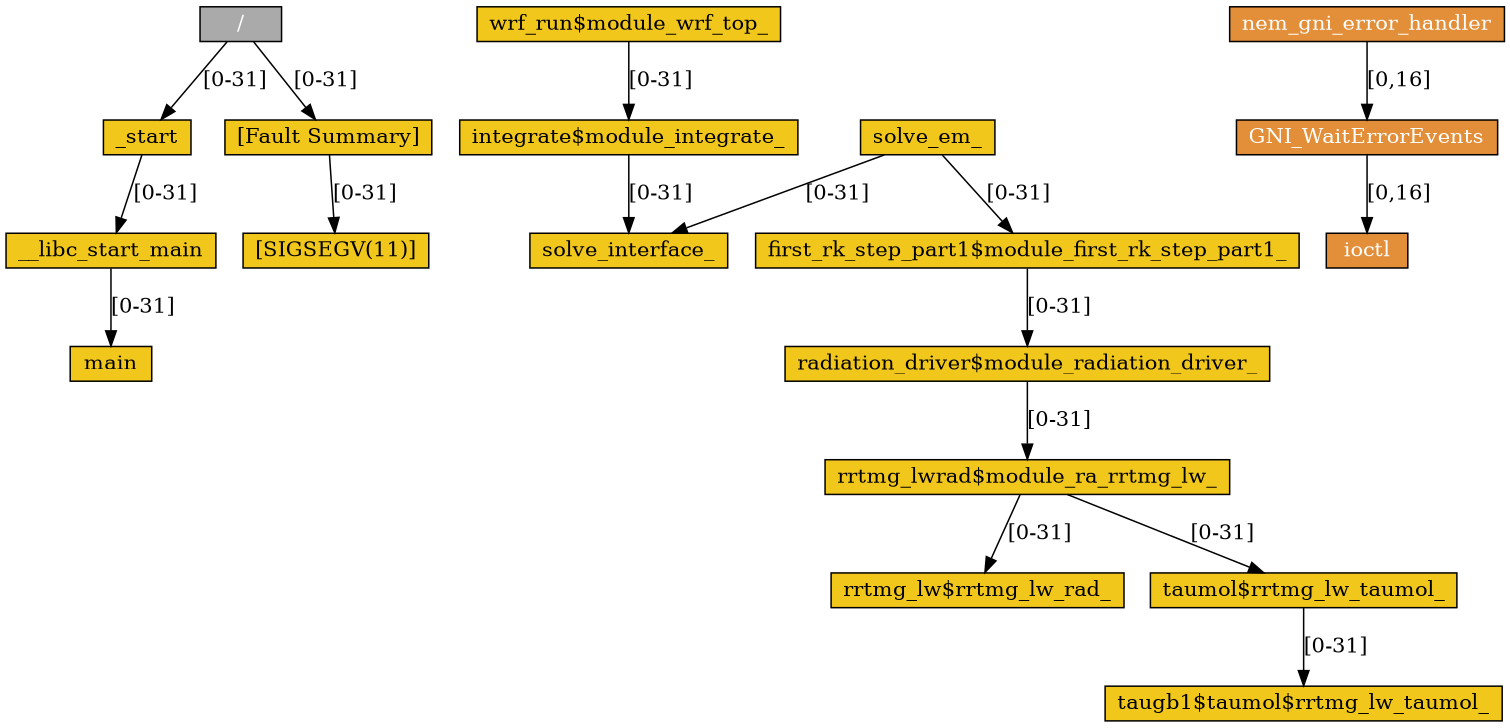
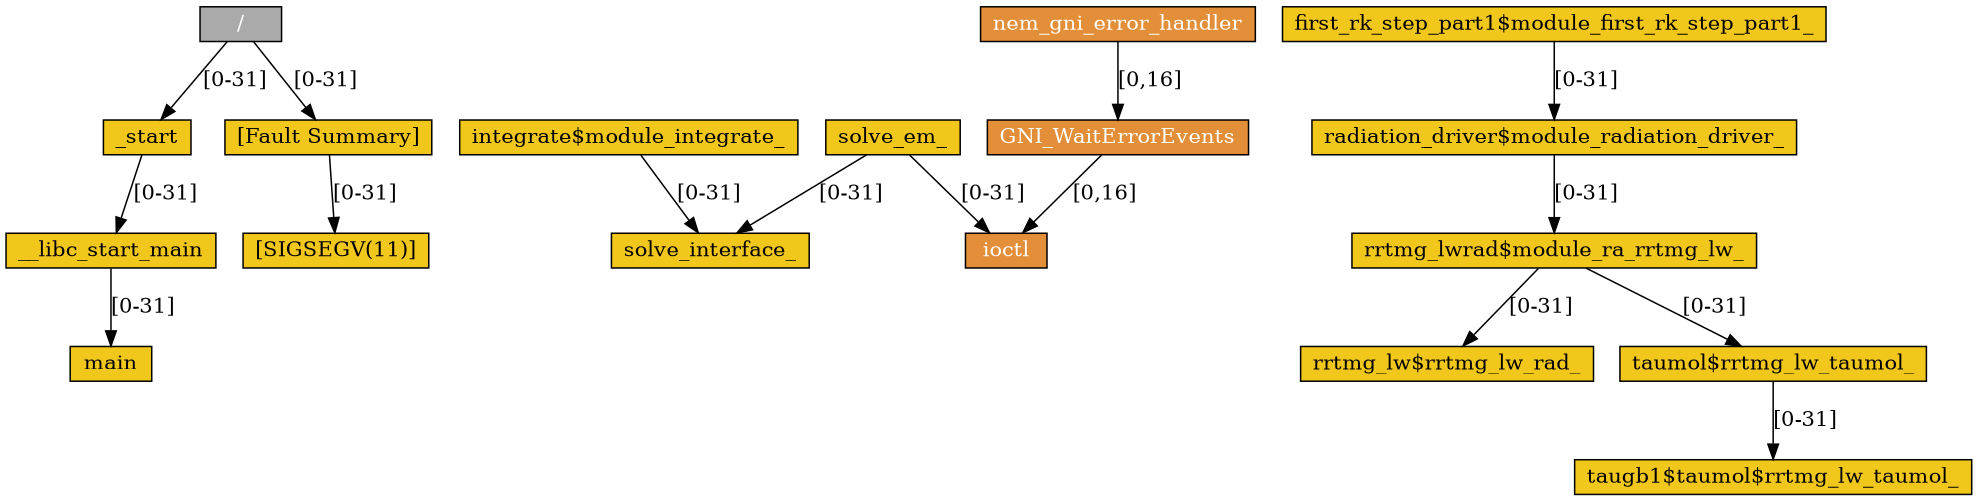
(629, 24) -> none
(972, 188) -> (944, 189)
